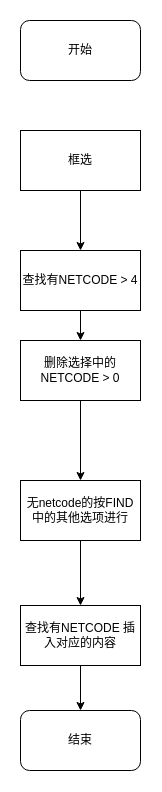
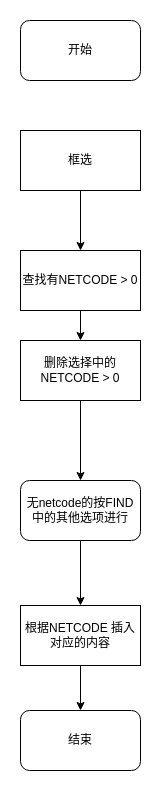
(81, 281) -> (81, 281)
(81, 511) -> (81, 511)
(81, 636) -> (81, 636)
